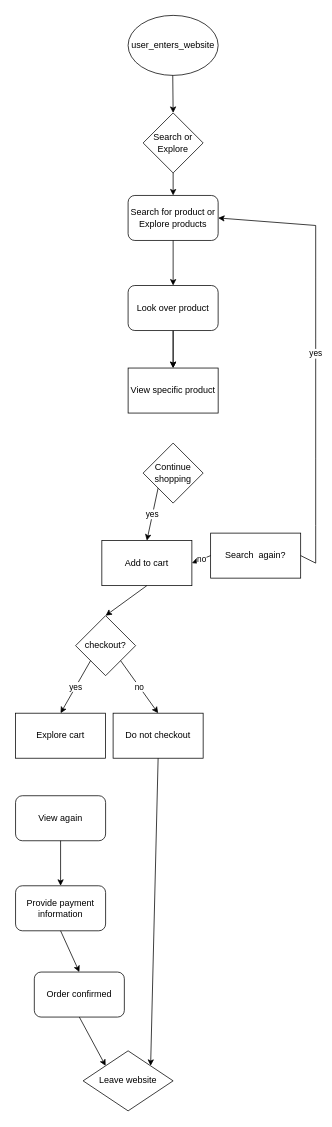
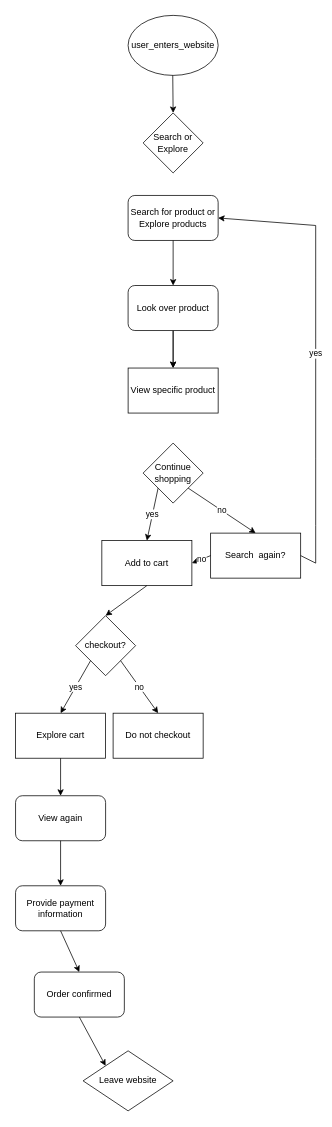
(173, 189) -> none
none -> (220, 509)
none -> (60, 774)
(157, 783) -> none
